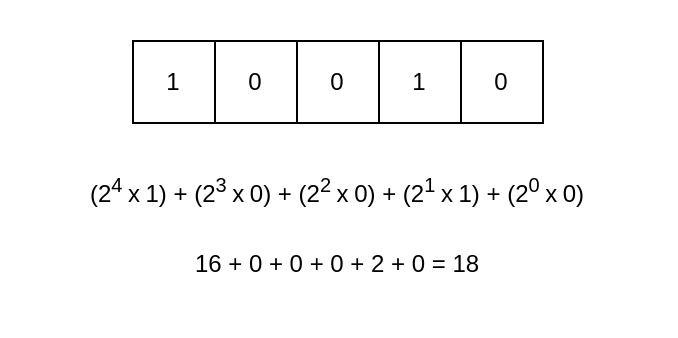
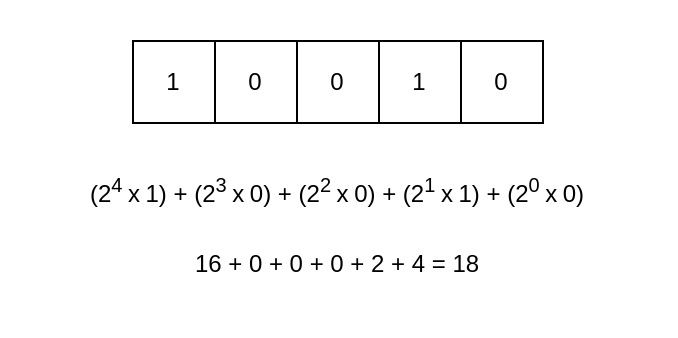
(338, 265) -> (338, 265)
